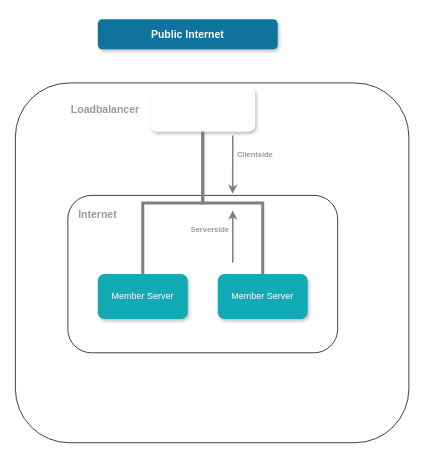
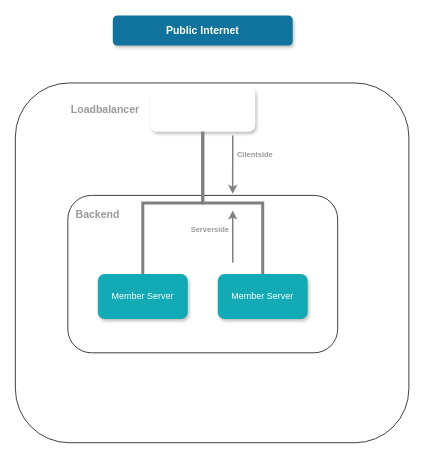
(188, 34) -> (203, 30)
(98, 214) -> (98, 214)
